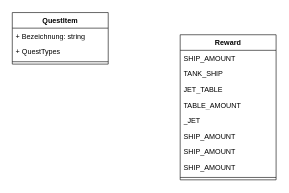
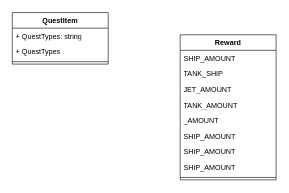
(54, 36) -> (52, 36)
(202, 90) -> (204, 90)
(208, 105) -> (206, 105)
(192, 121) -> (198, 121)
